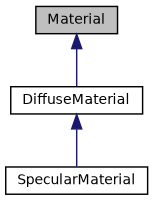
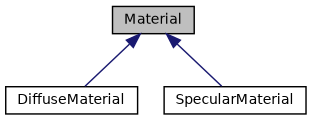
(77, 148) -> (199, 65)
